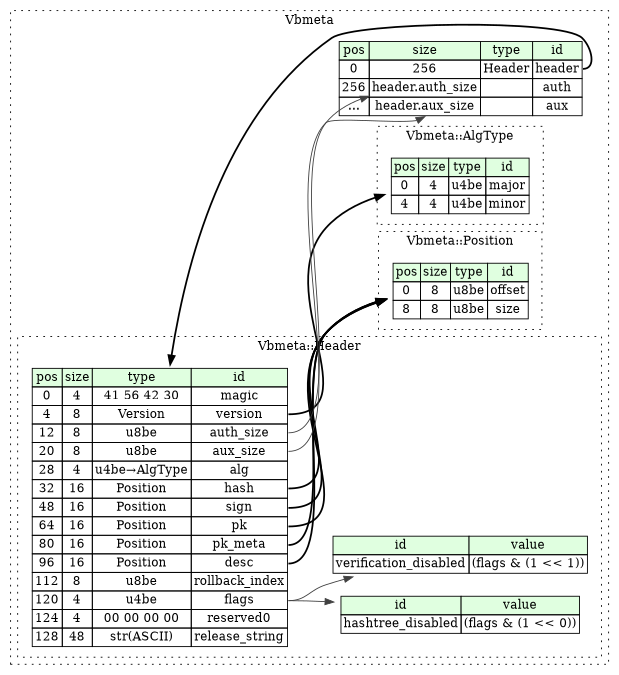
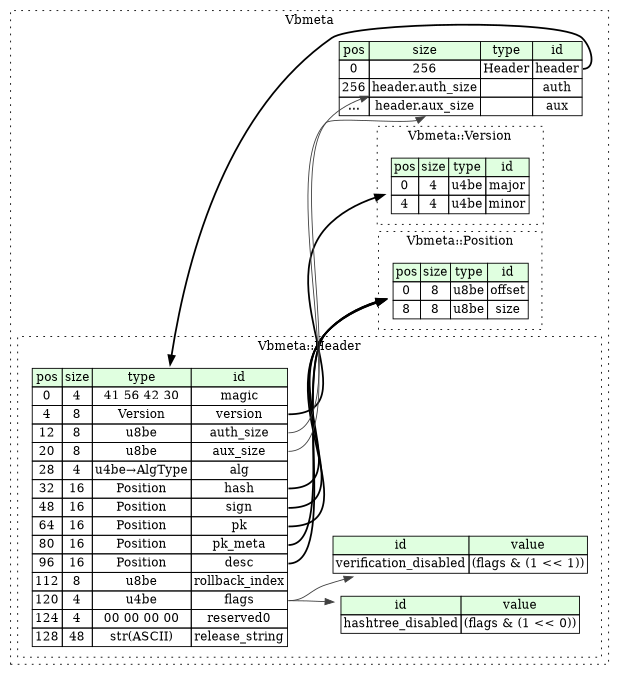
(460, 136) -> (460, 136)
